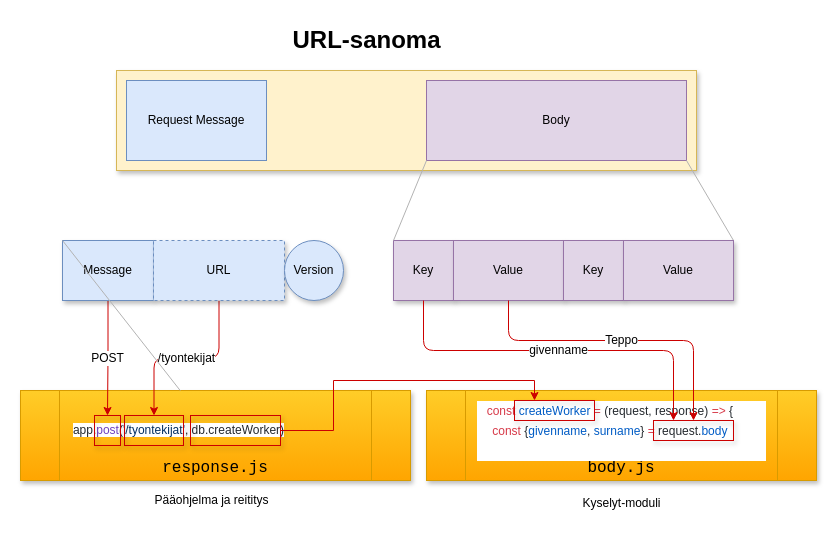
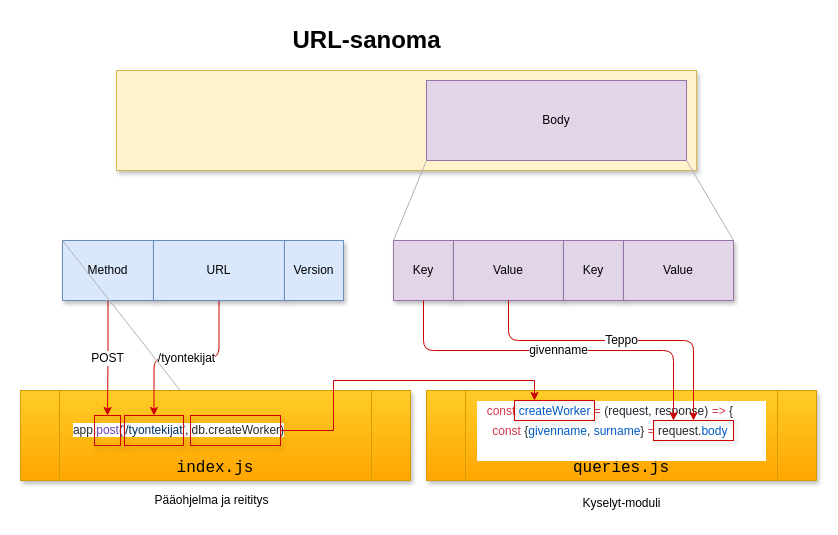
(197, 121) -> none
(108, 271) -> (108, 271)
(219, 271) -> (219, 271)
(314, 271) -> (314, 271)
(216, 468) -> (216, 468)
(622, 468) -> (622, 468)
